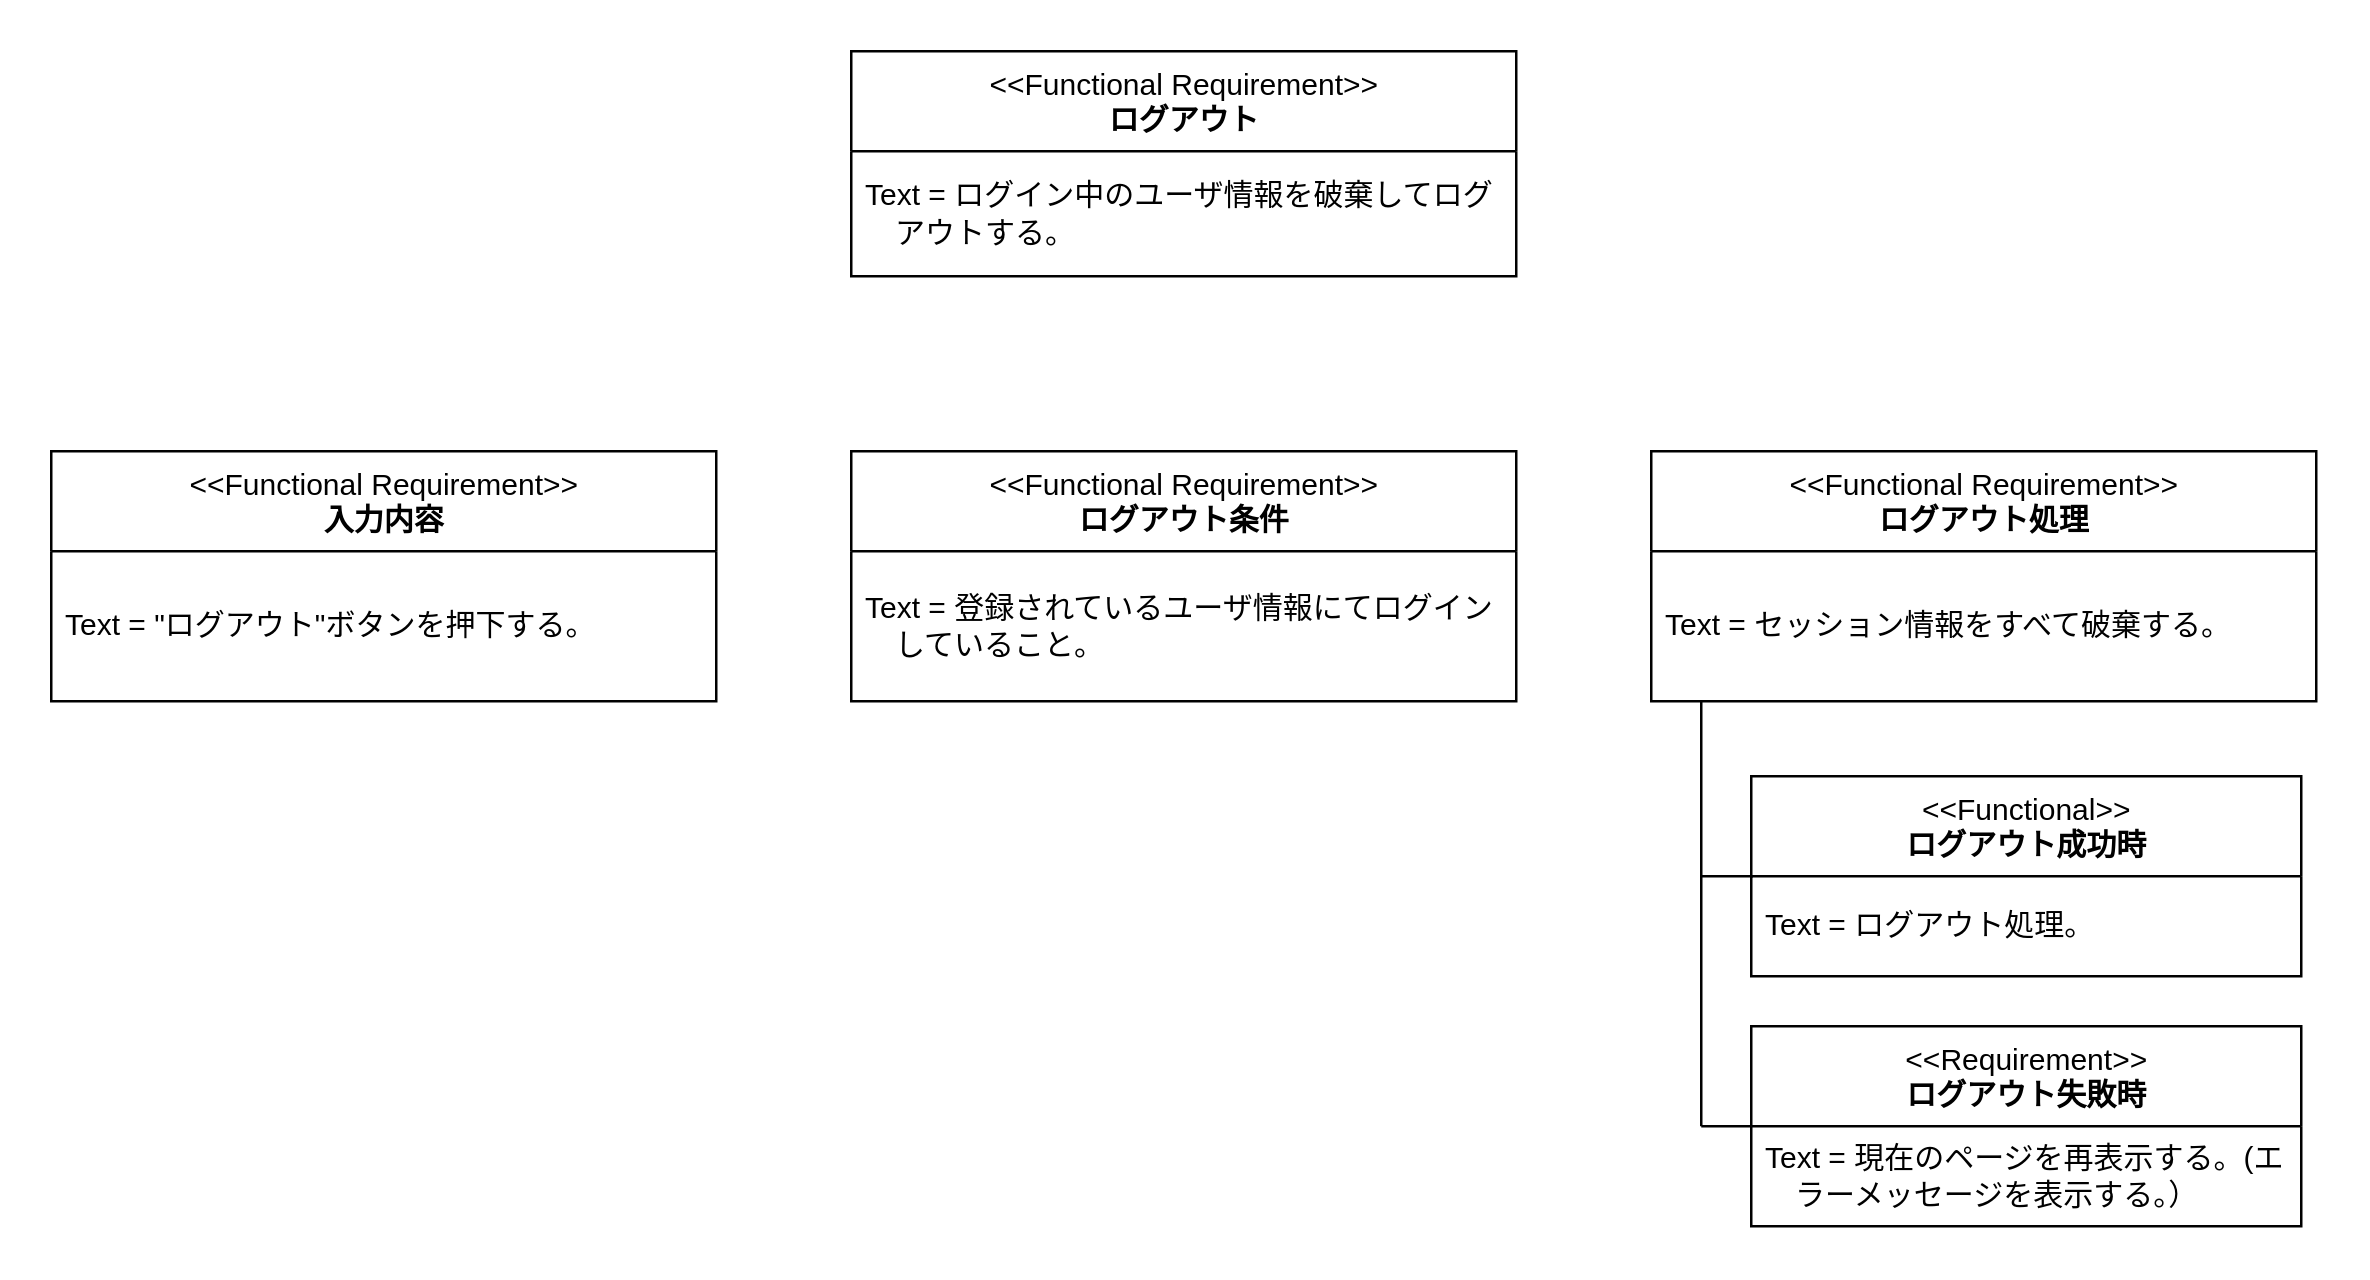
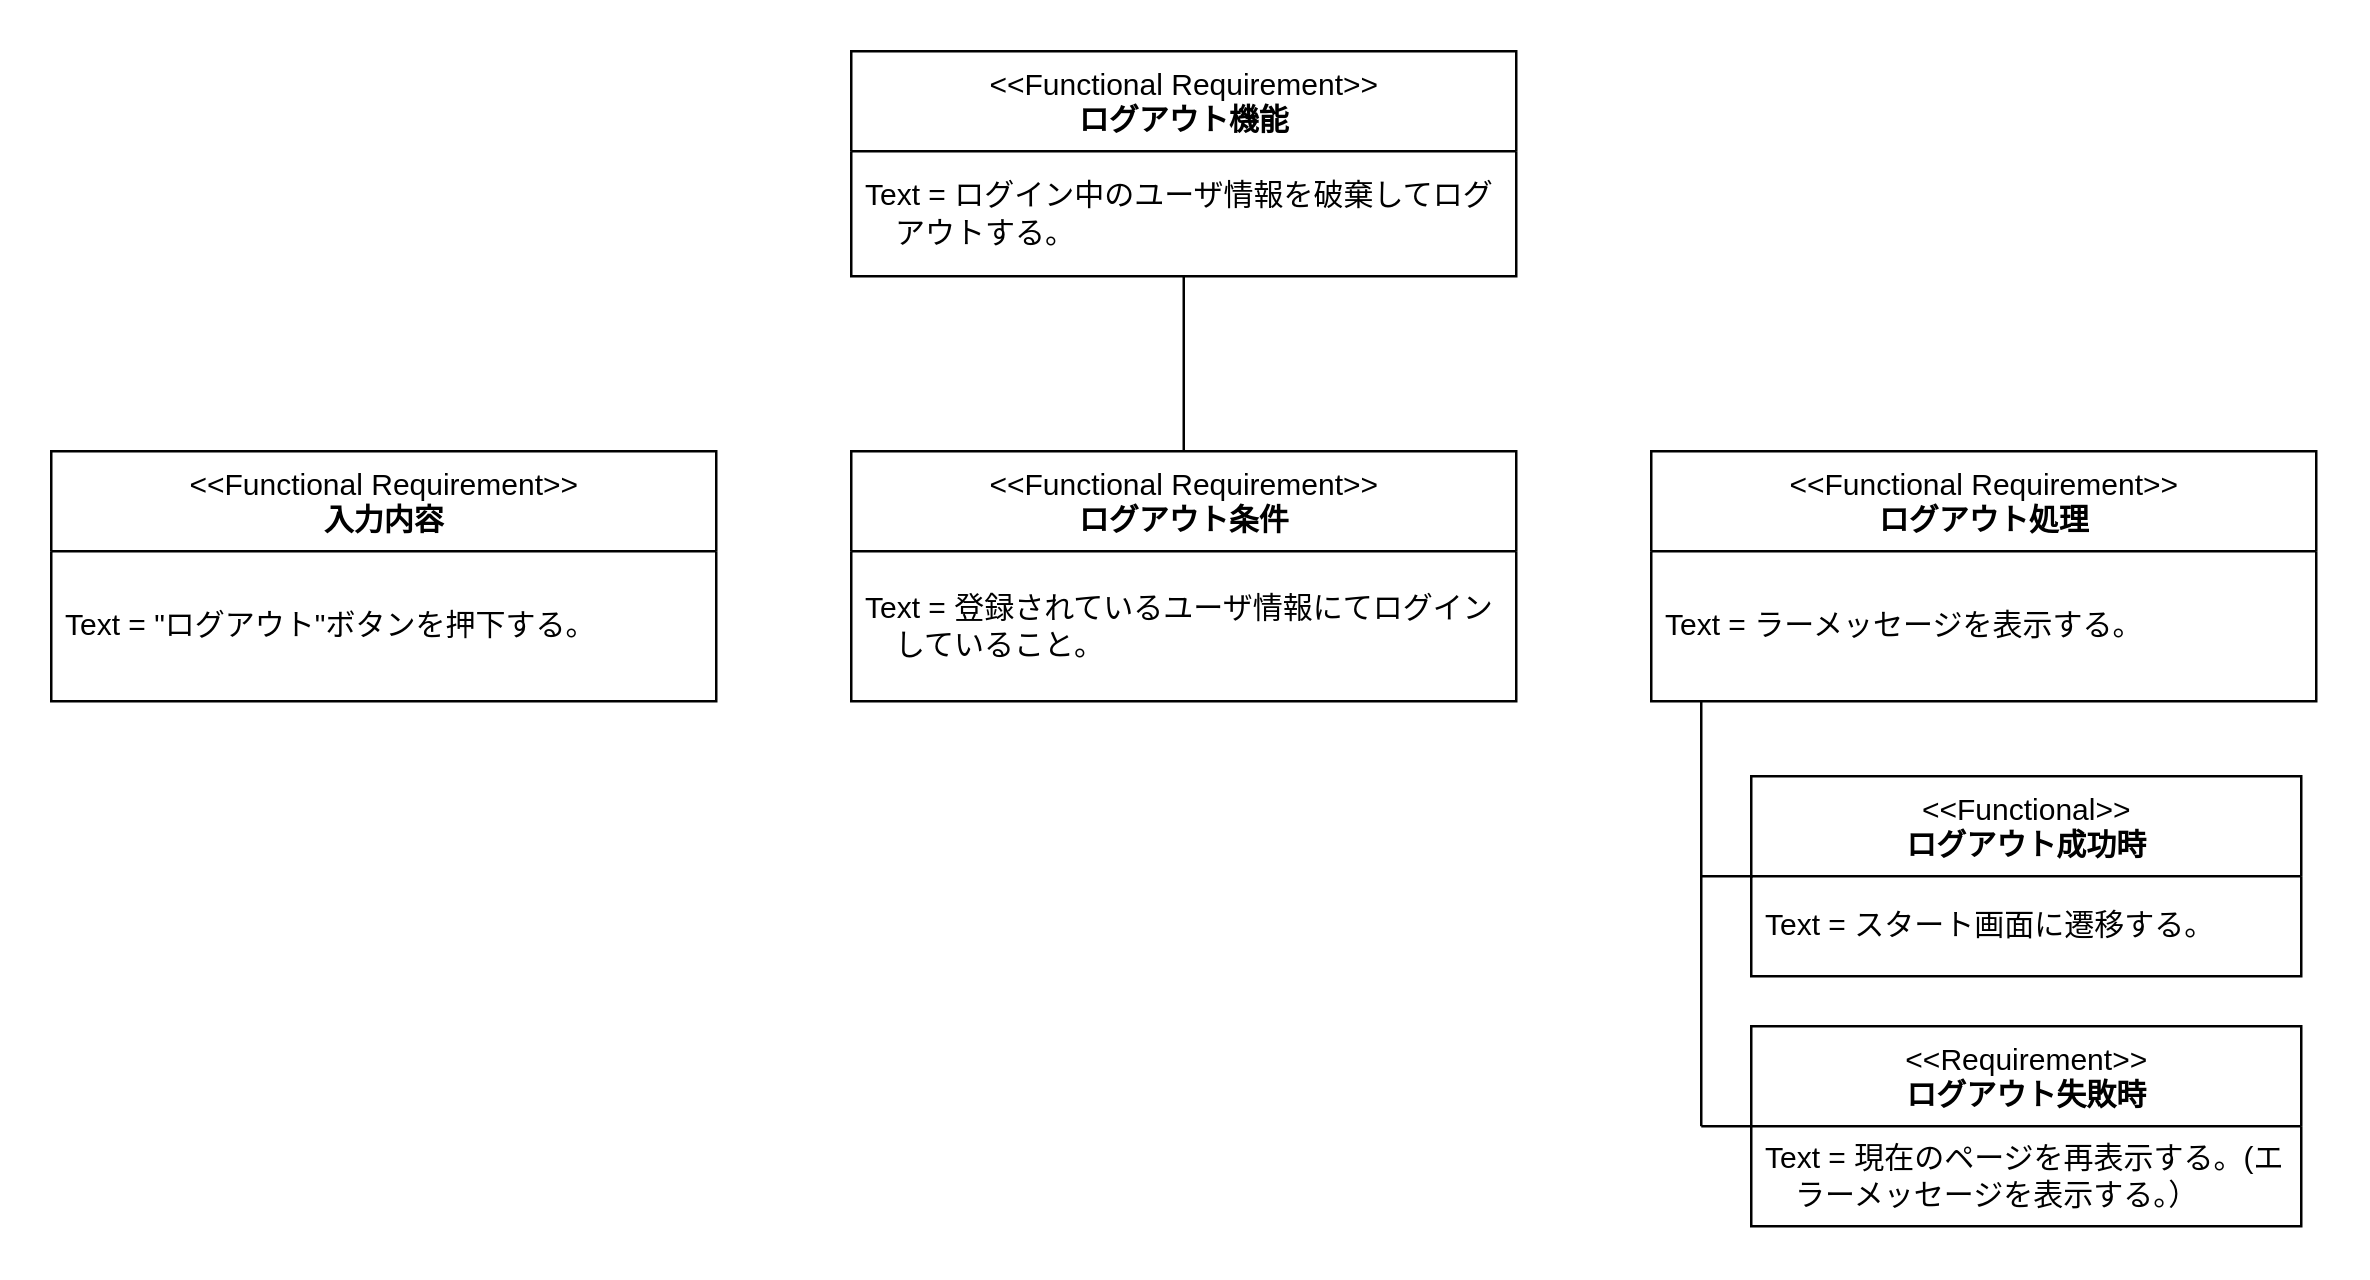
(1185, 105) -> (1185, 105)
none -> (1184, 366)
(1957, 626) -> (1912, 626)
(1937, 926) -> (1997, 926)
